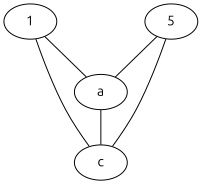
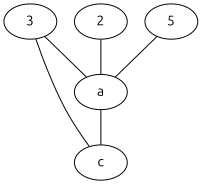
(30, 22) -> (30, 22)
none -> (101, 22)
(143, 95) -> none
